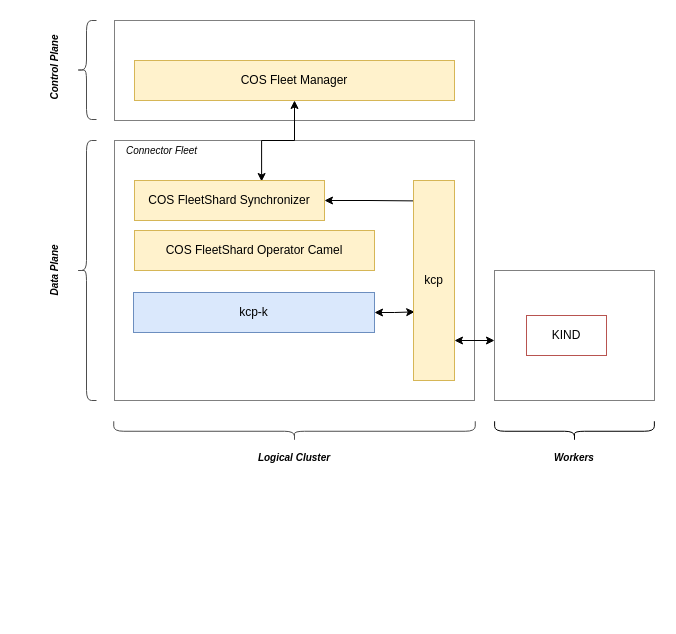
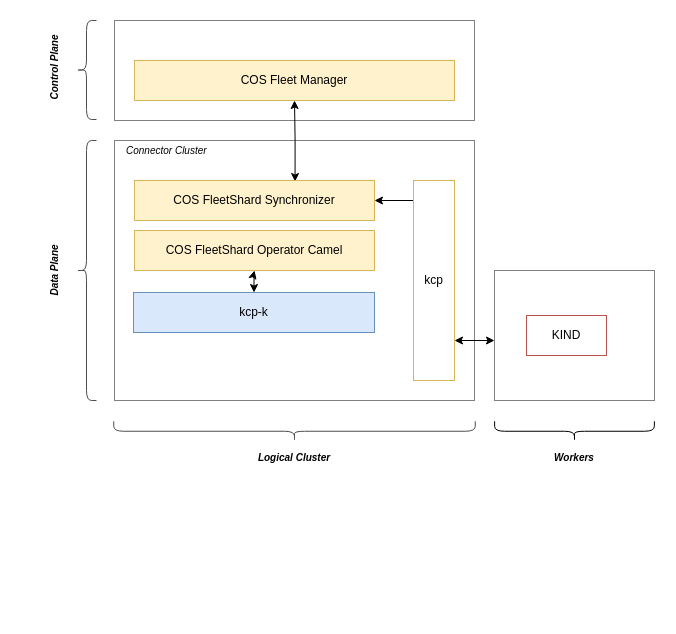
(174, 151) -> (181, 151)
(230, 201) -> (255, 201)
(434, 281) -> (434, 281)
(395, 313) -> (254, 278)
